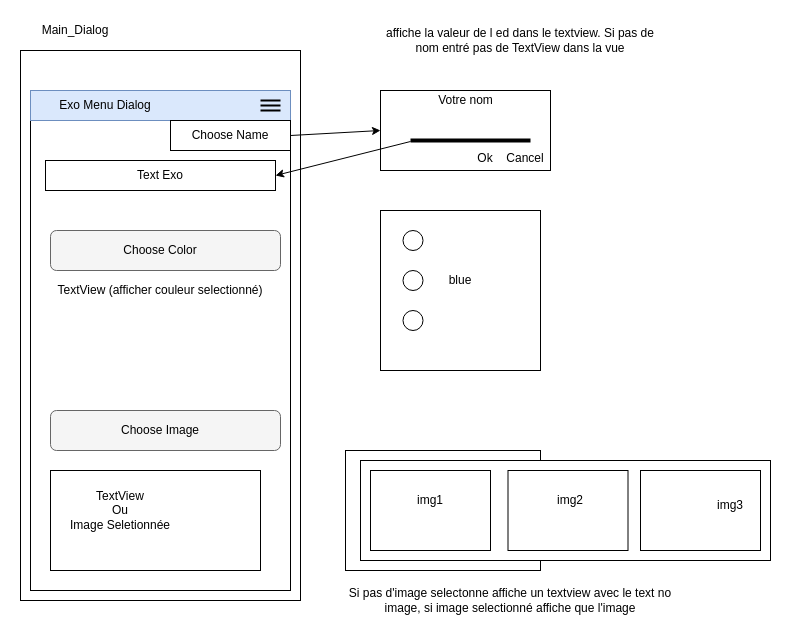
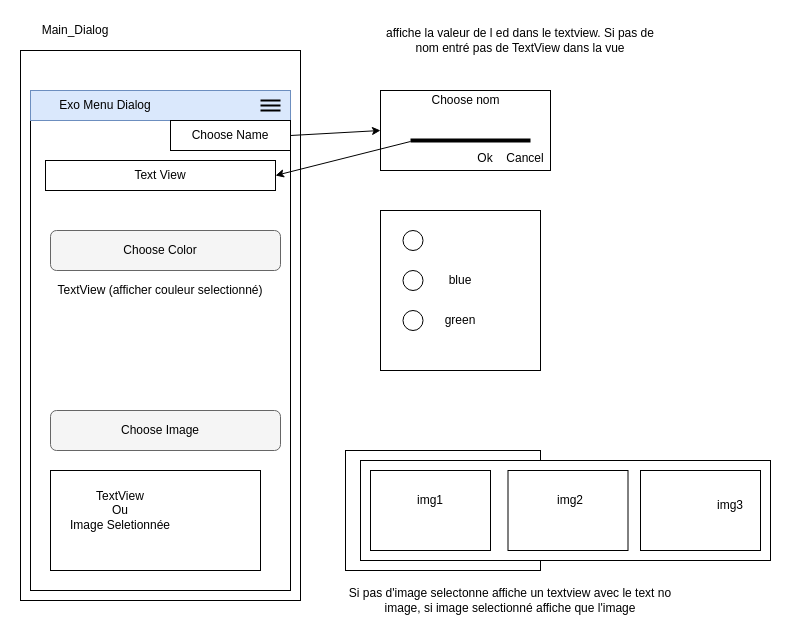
(466, 101) -> (466, 101)
(161, 176) -> (161, 176)
none -> (461, 321)
